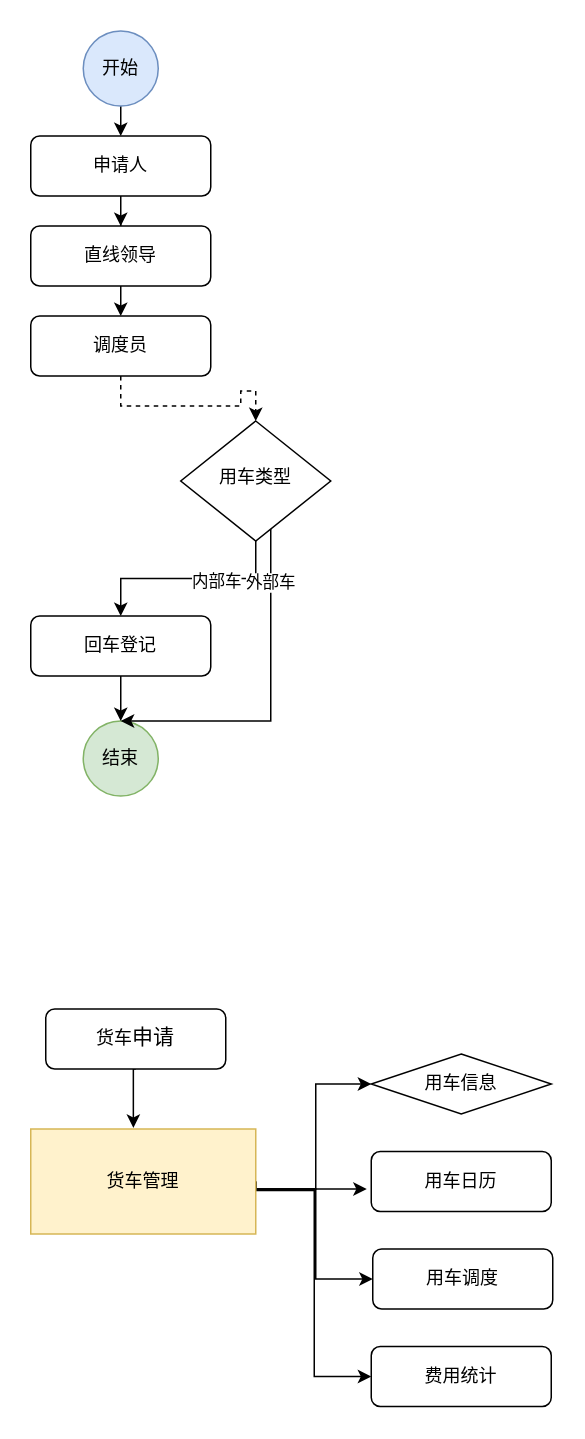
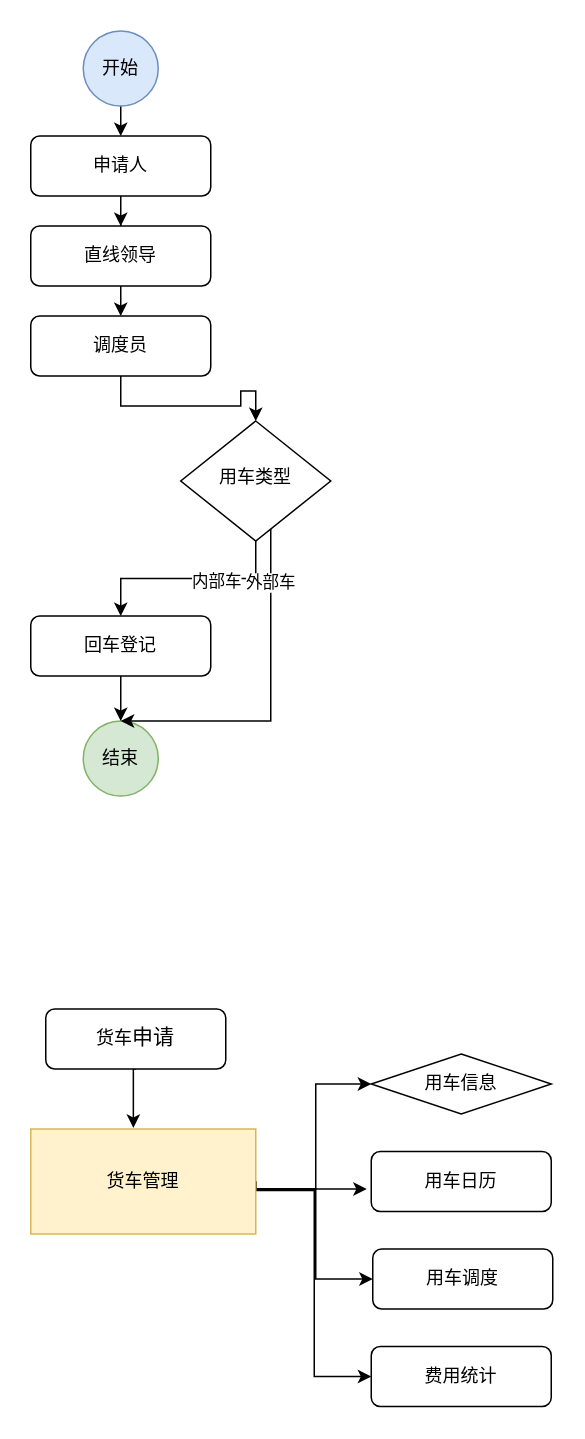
(192, 406) -> (192, 406)
